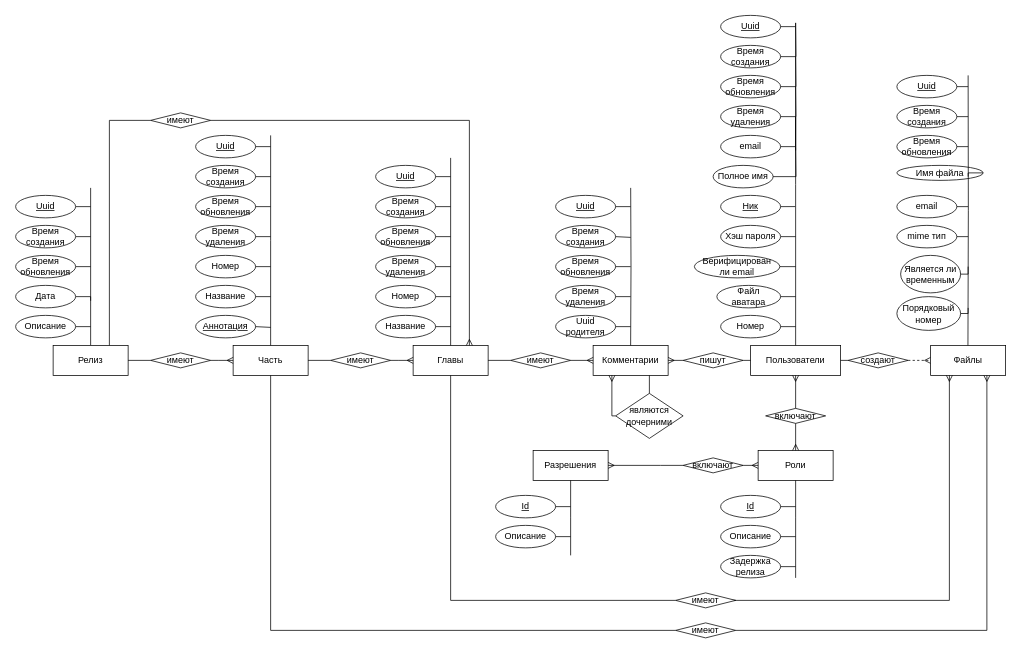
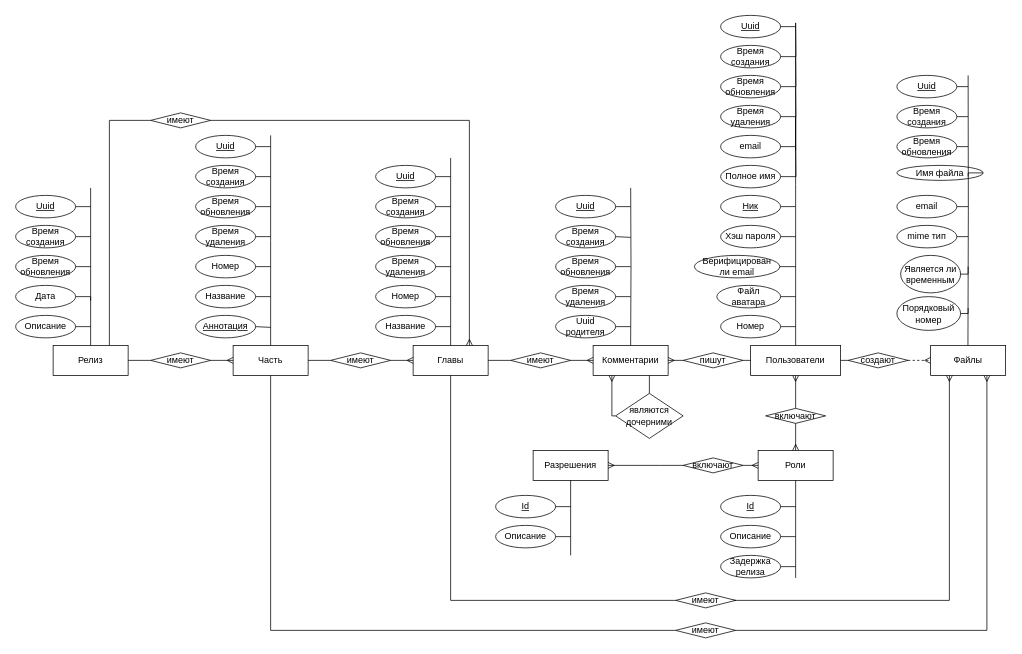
(743, 177) -> (750, 177)
